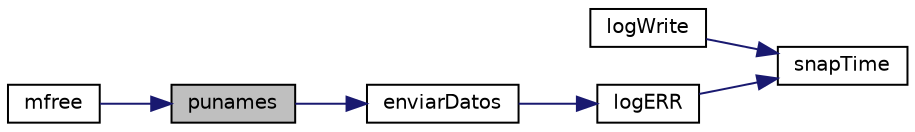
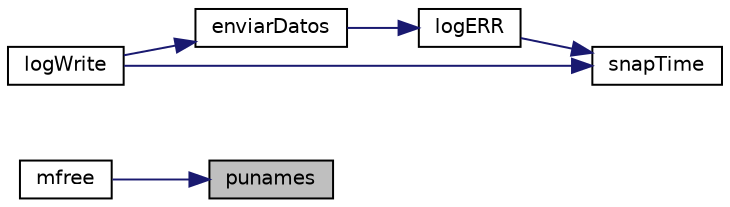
(321, 104) -> (150, 50)
